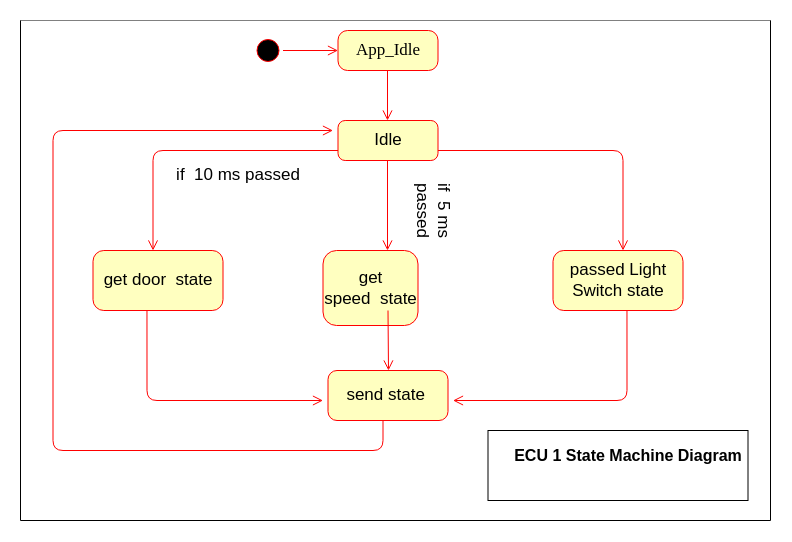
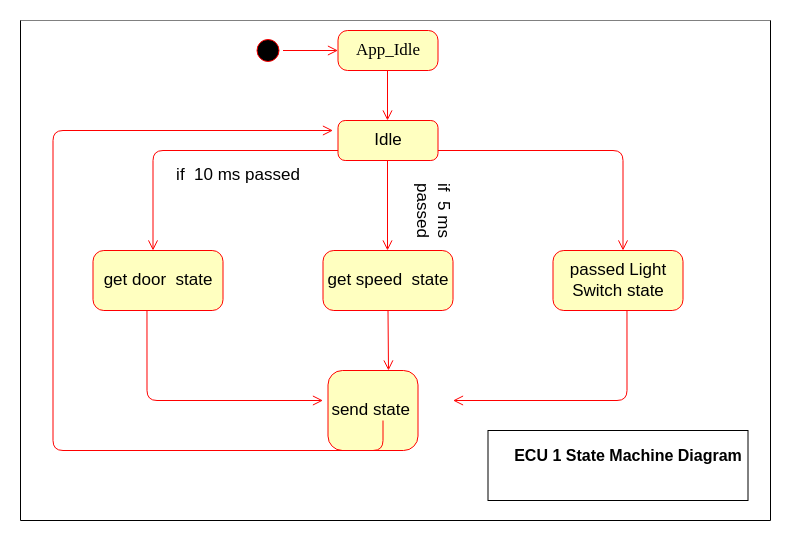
(371, 288) -> (388, 281)
(388, 396) -> (373, 411)
